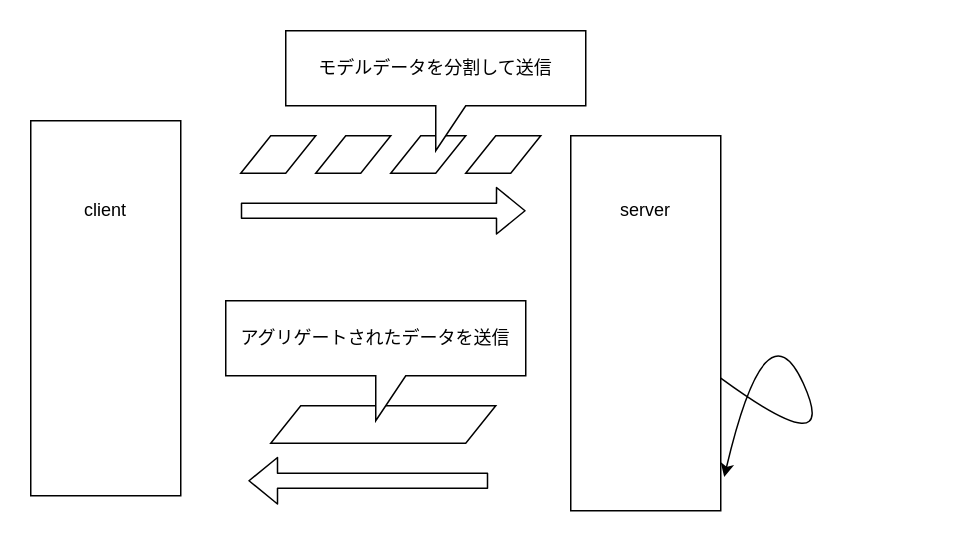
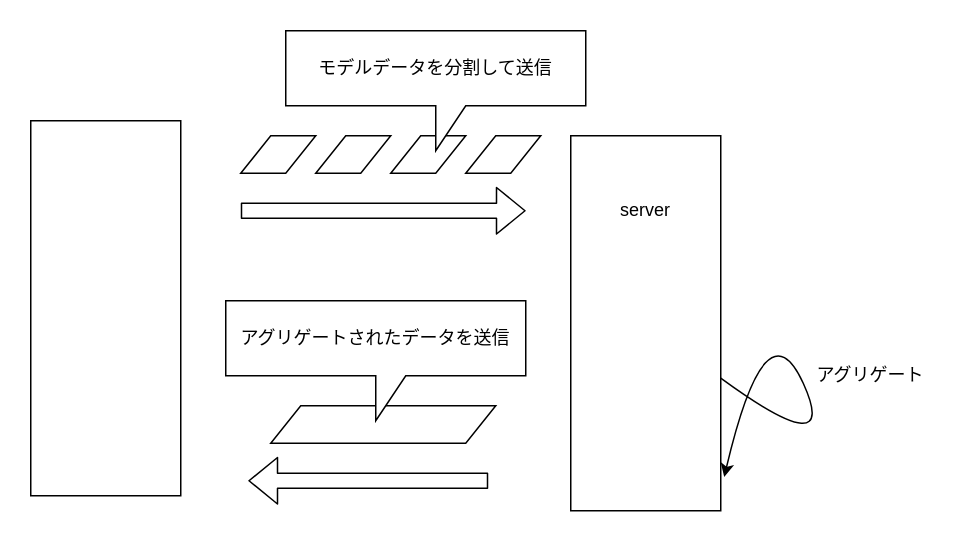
(106, 211) -> none
none -> (871, 376)
